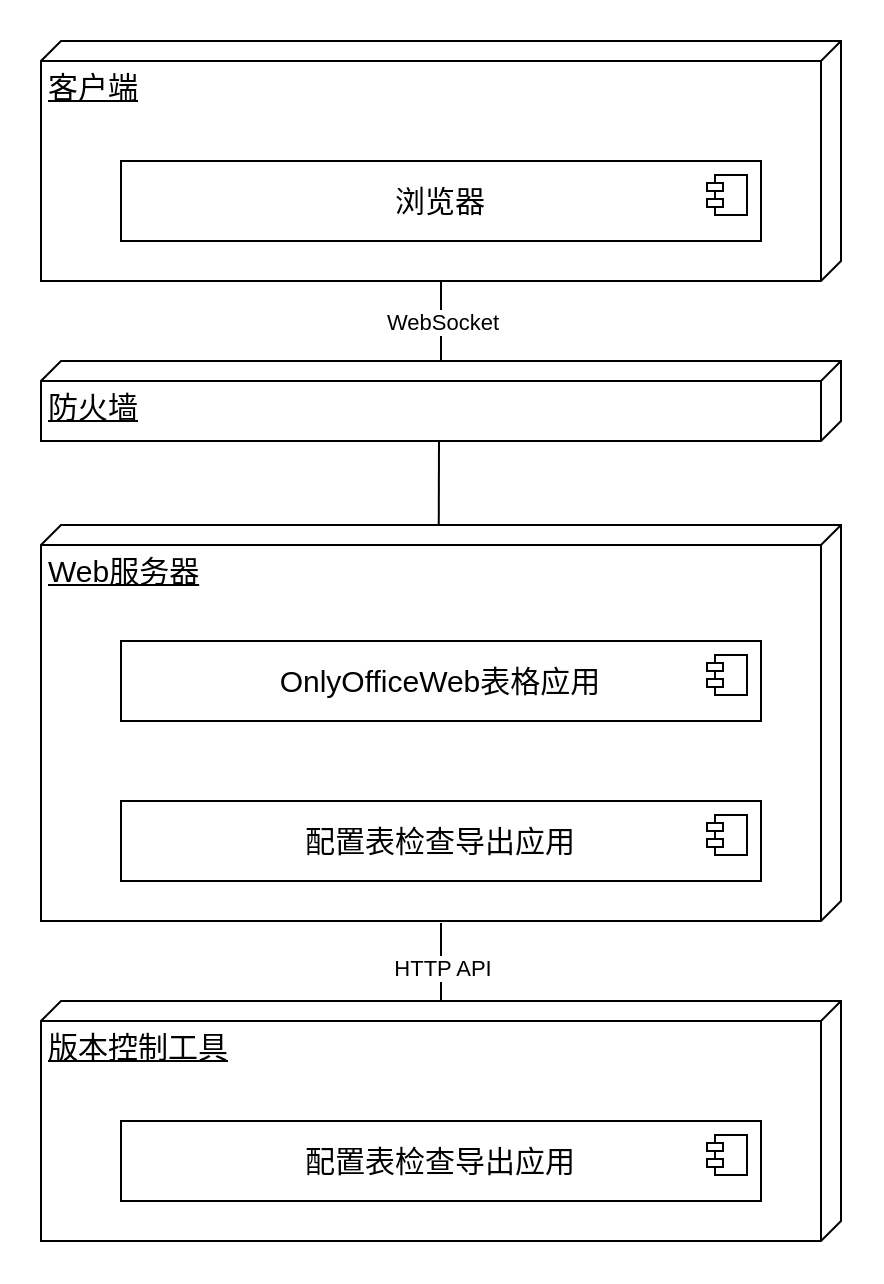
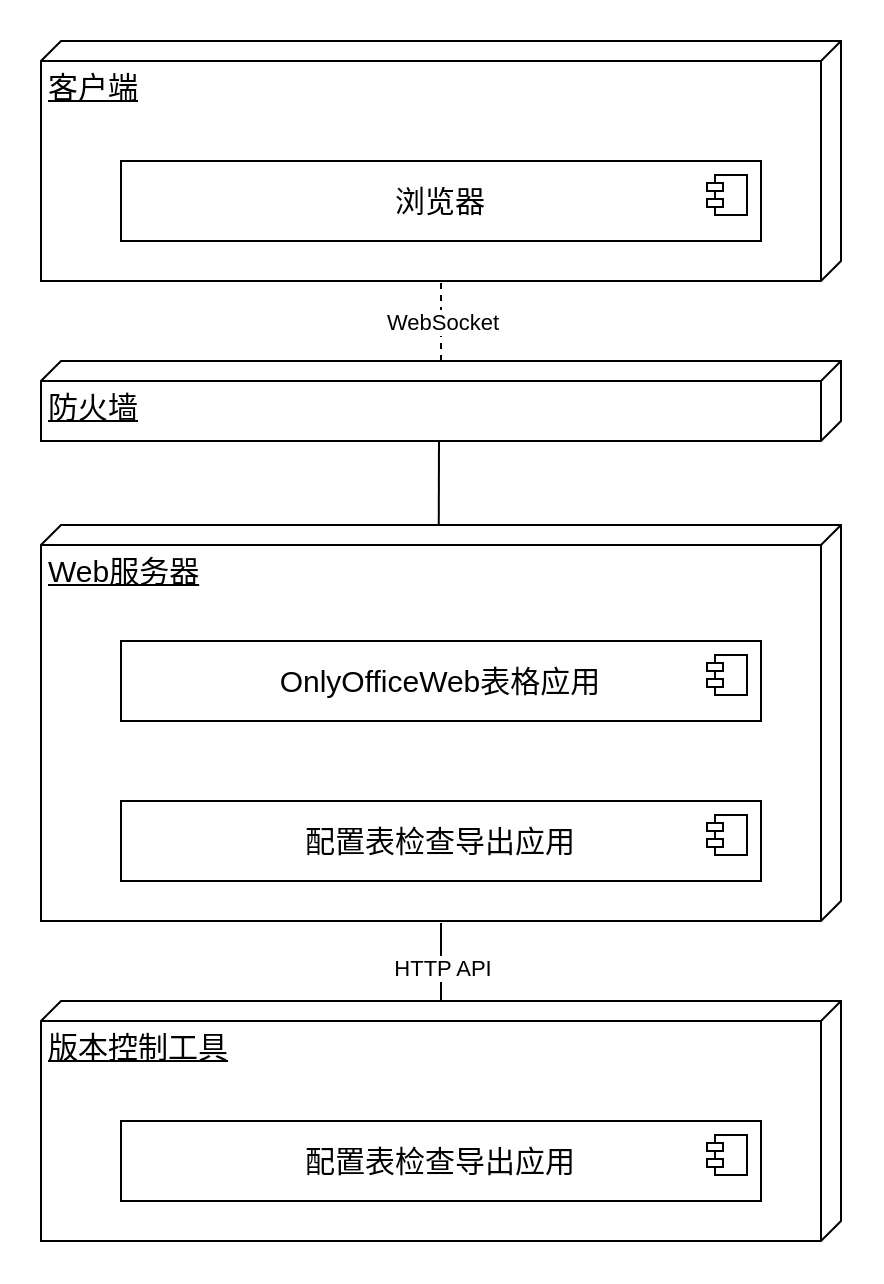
(441, 294) -> (441, 294)
